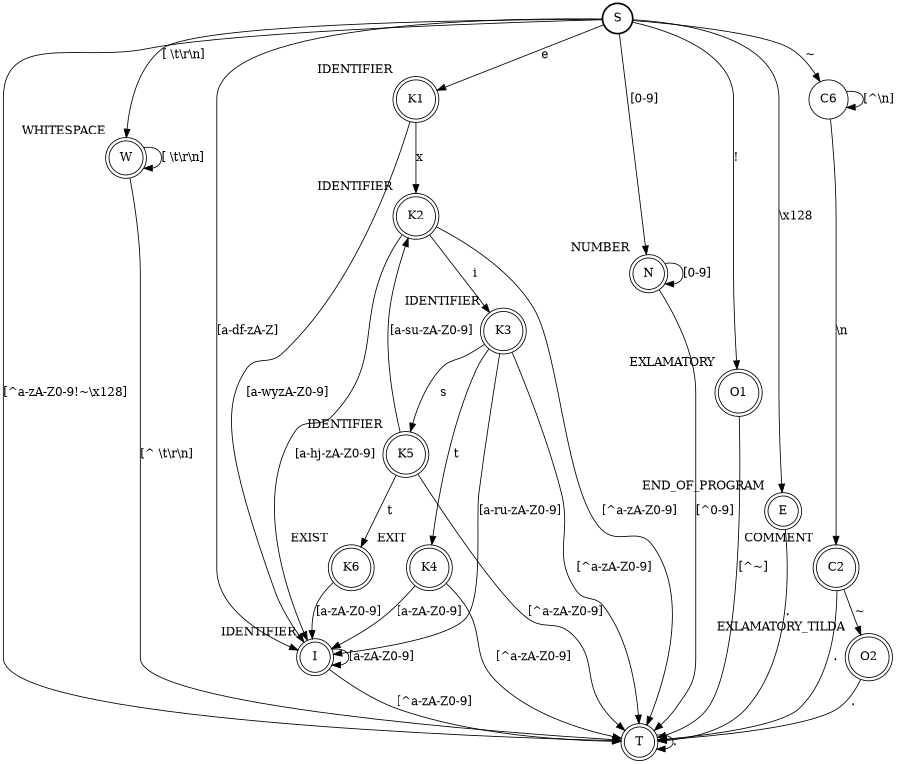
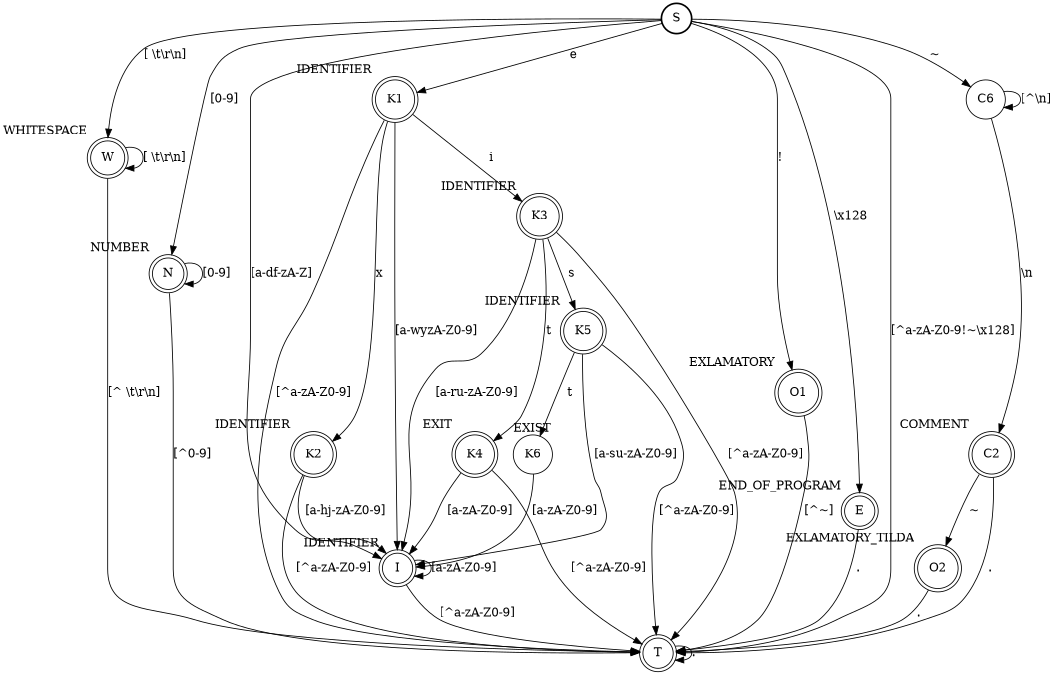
(457, 270) -> (464, 155)
(388, 339) -> (601, 530)
none -> (260, 528)
(351, 568) -> (533, 454)
